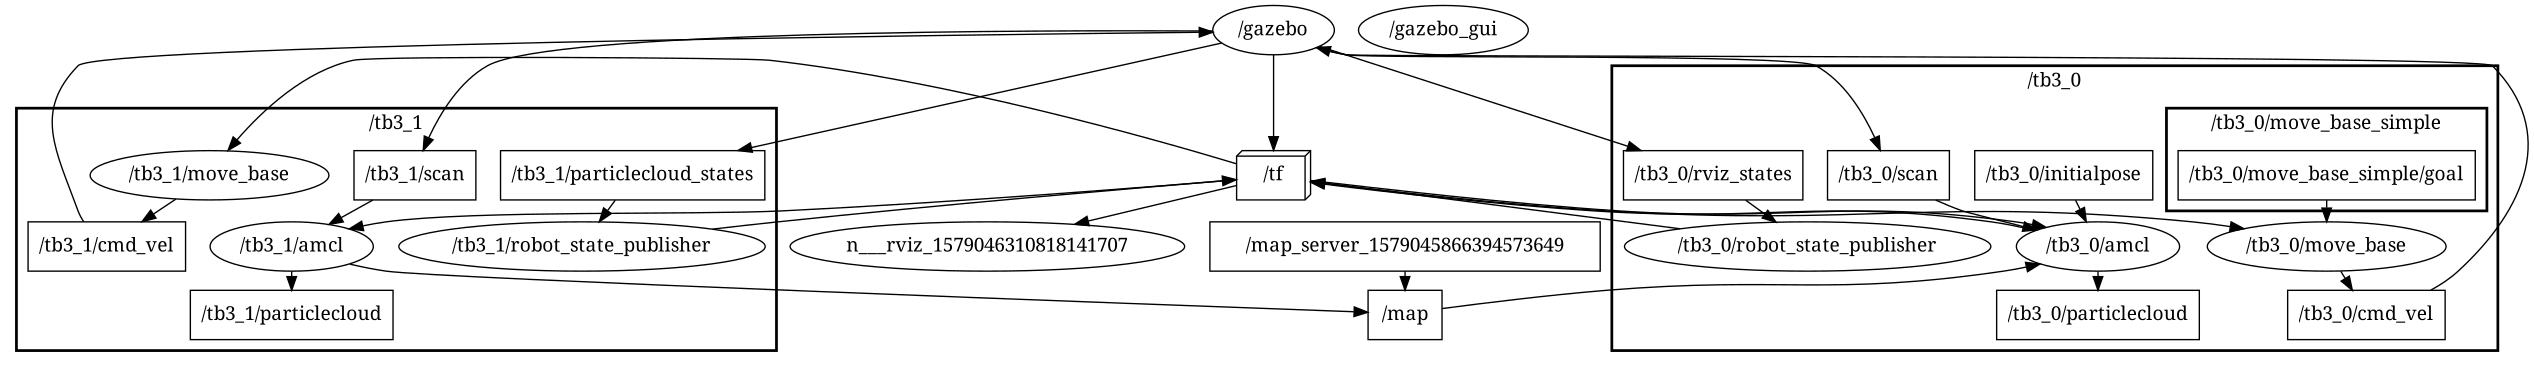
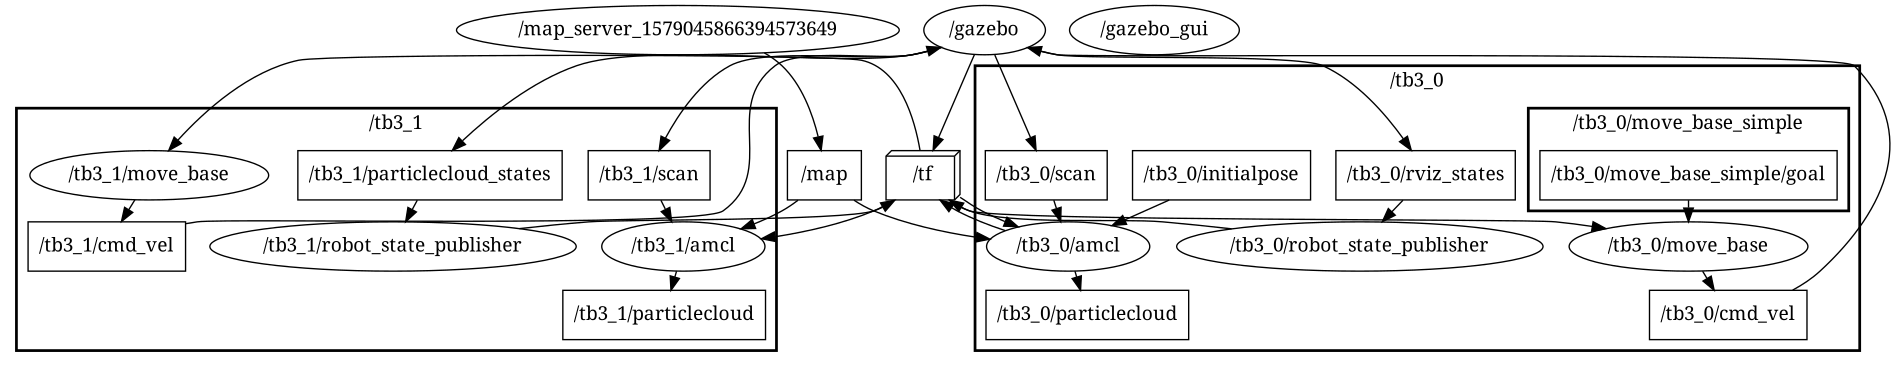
(987, 246) -> none
(1405, 246) -> (678, 30)
(851, 293) -> (786, 209)
